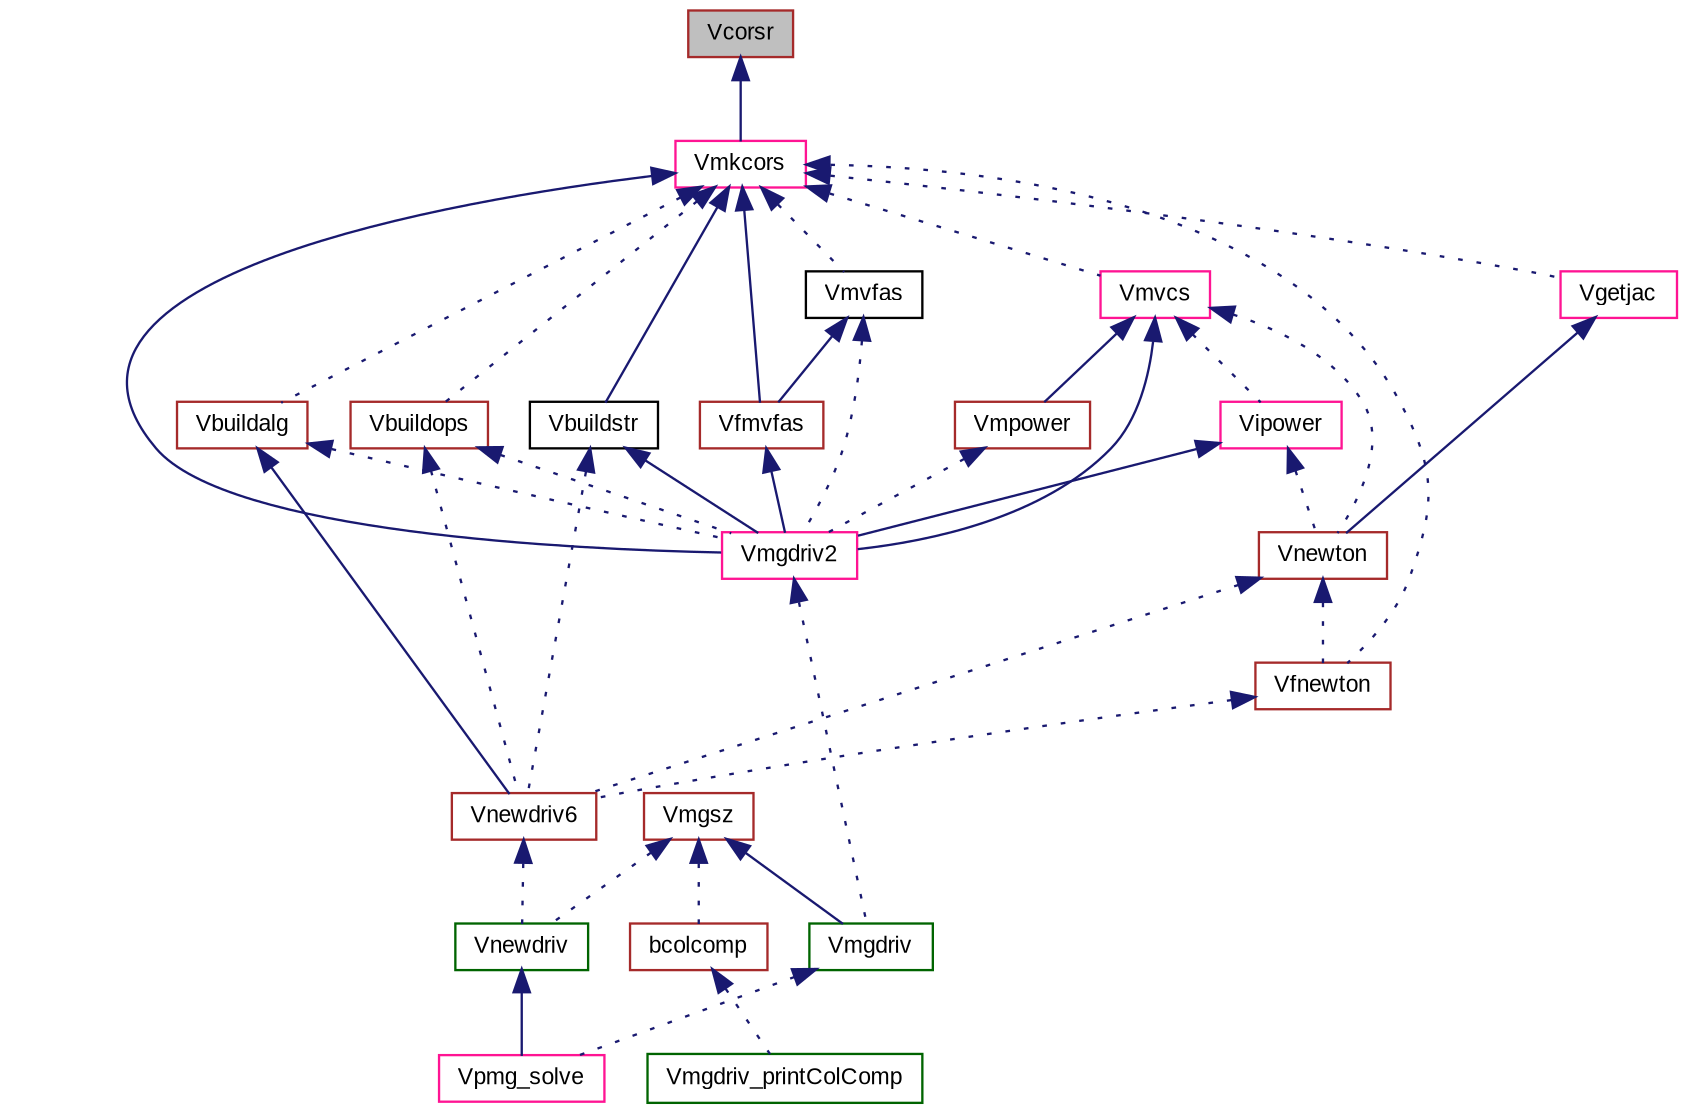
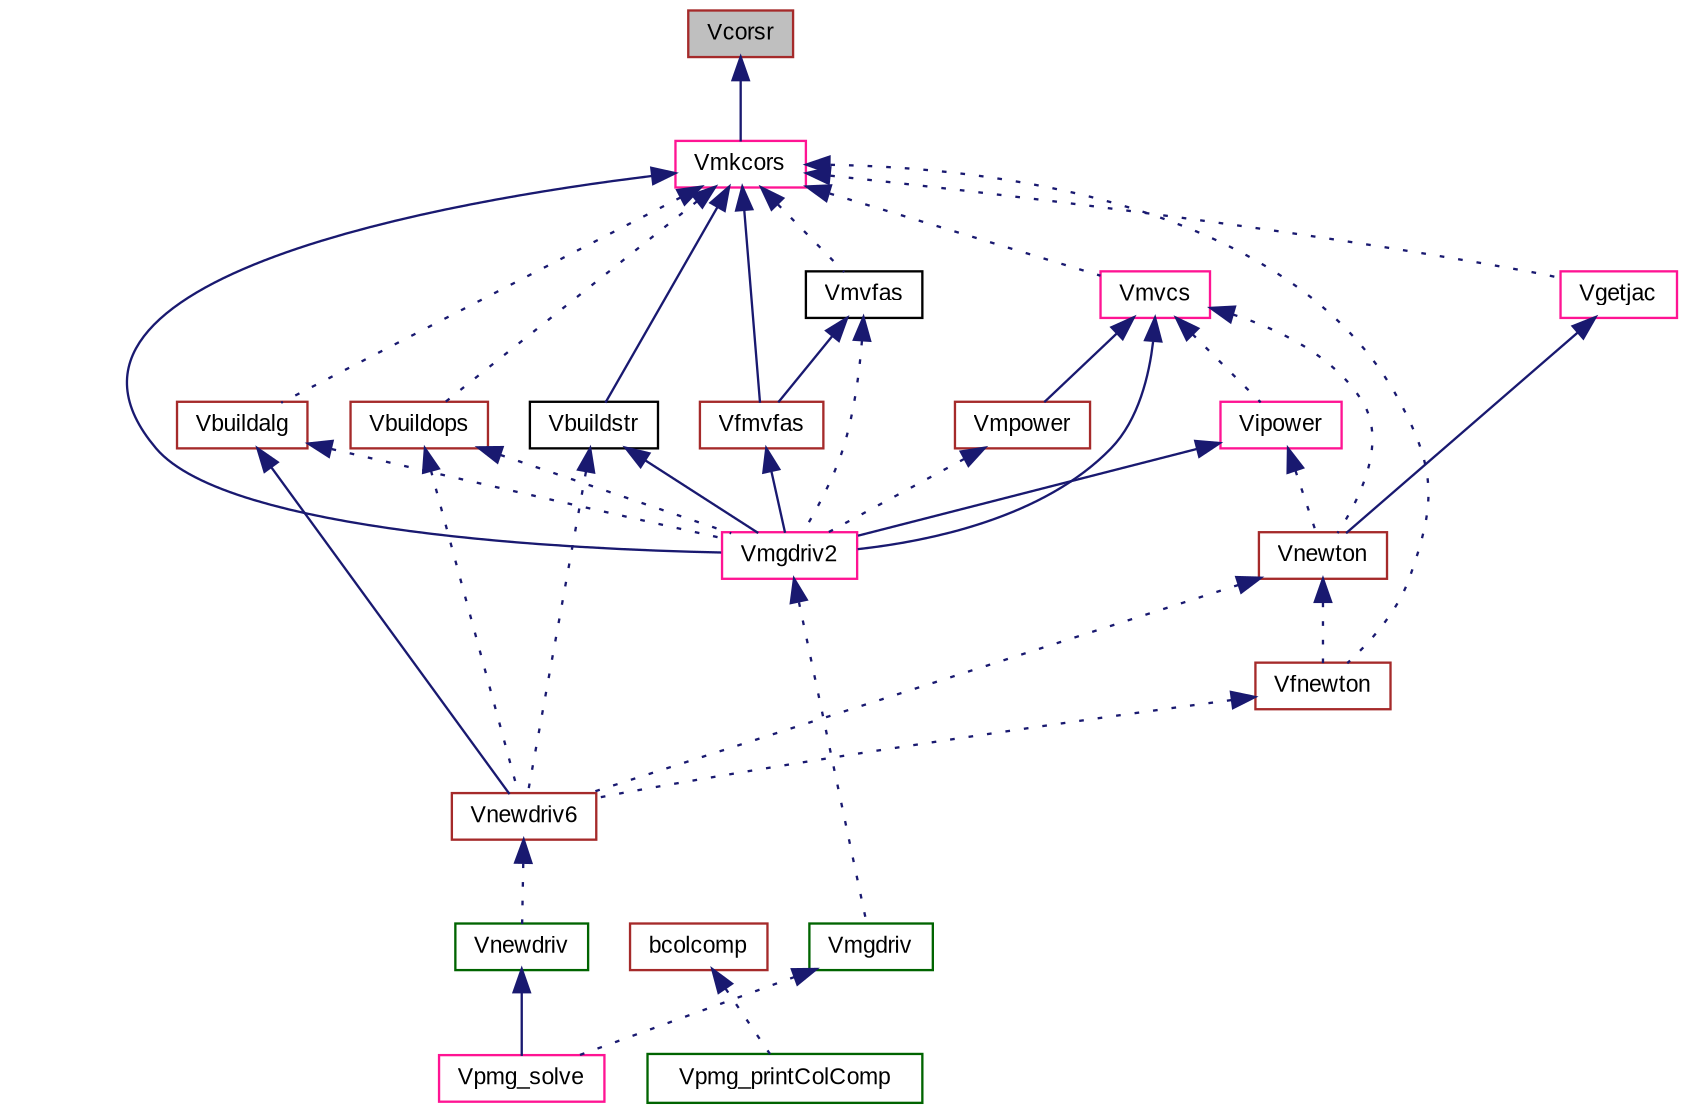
(699, 816) -> none
(785, 1078) -> (785, 1078)
